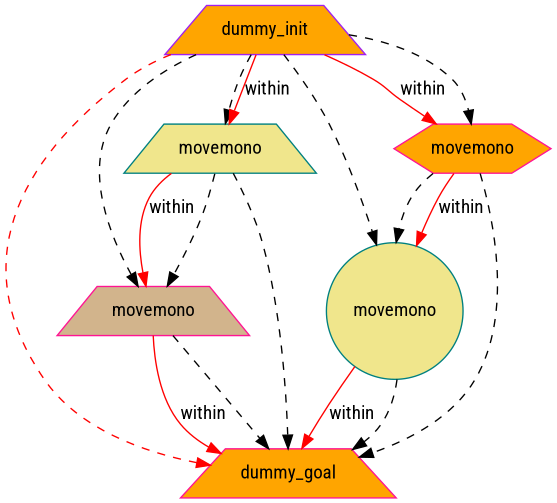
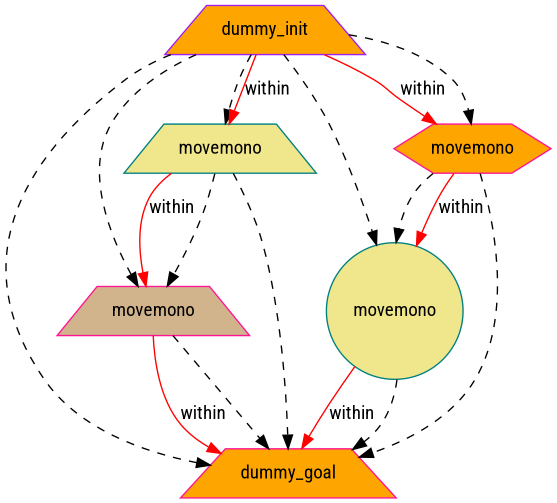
(7, 275) -> (7, 275)
